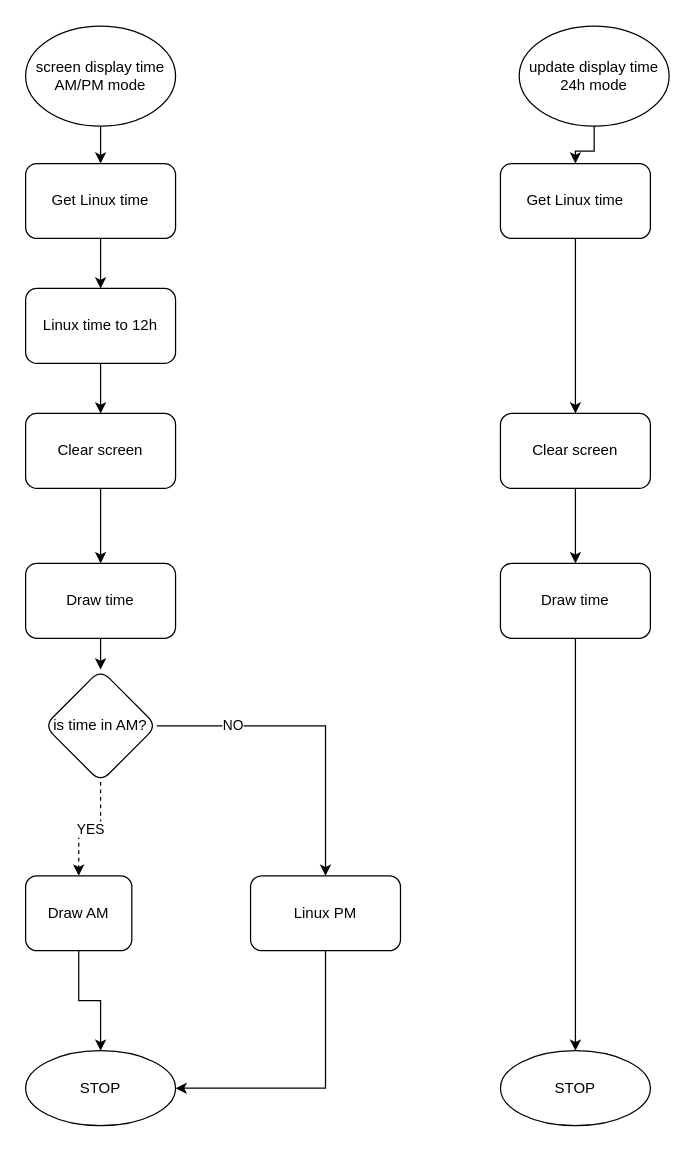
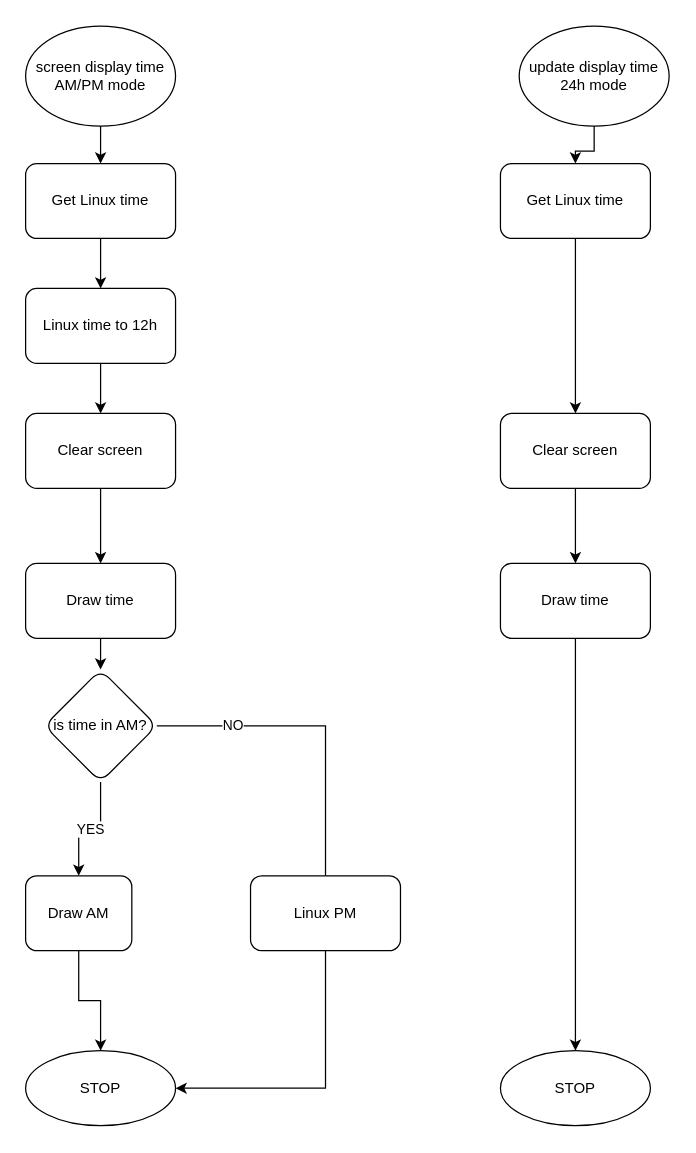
(101, 801) -> (101, 801)
(326, 866) -> (326, 869)
